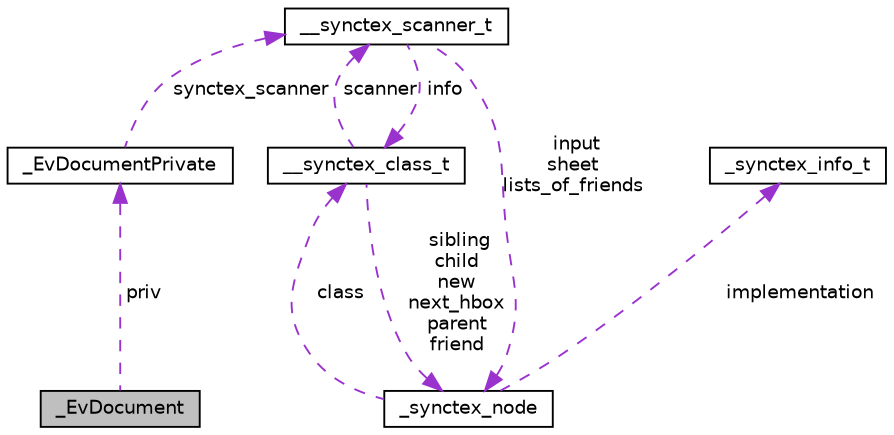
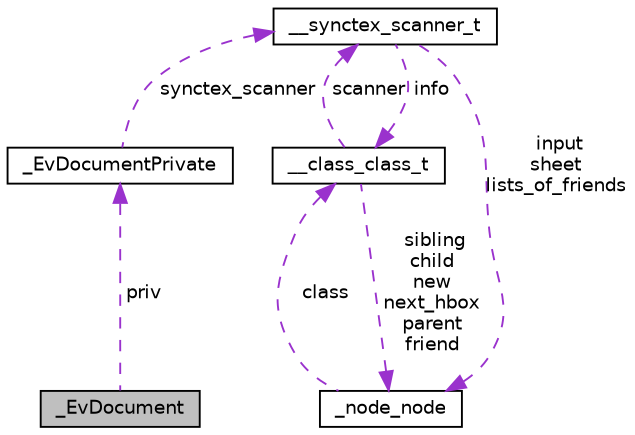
(366, 166) -> (359, 166)
(798, 166) -> none
(469, 409) -> (391, 409)
